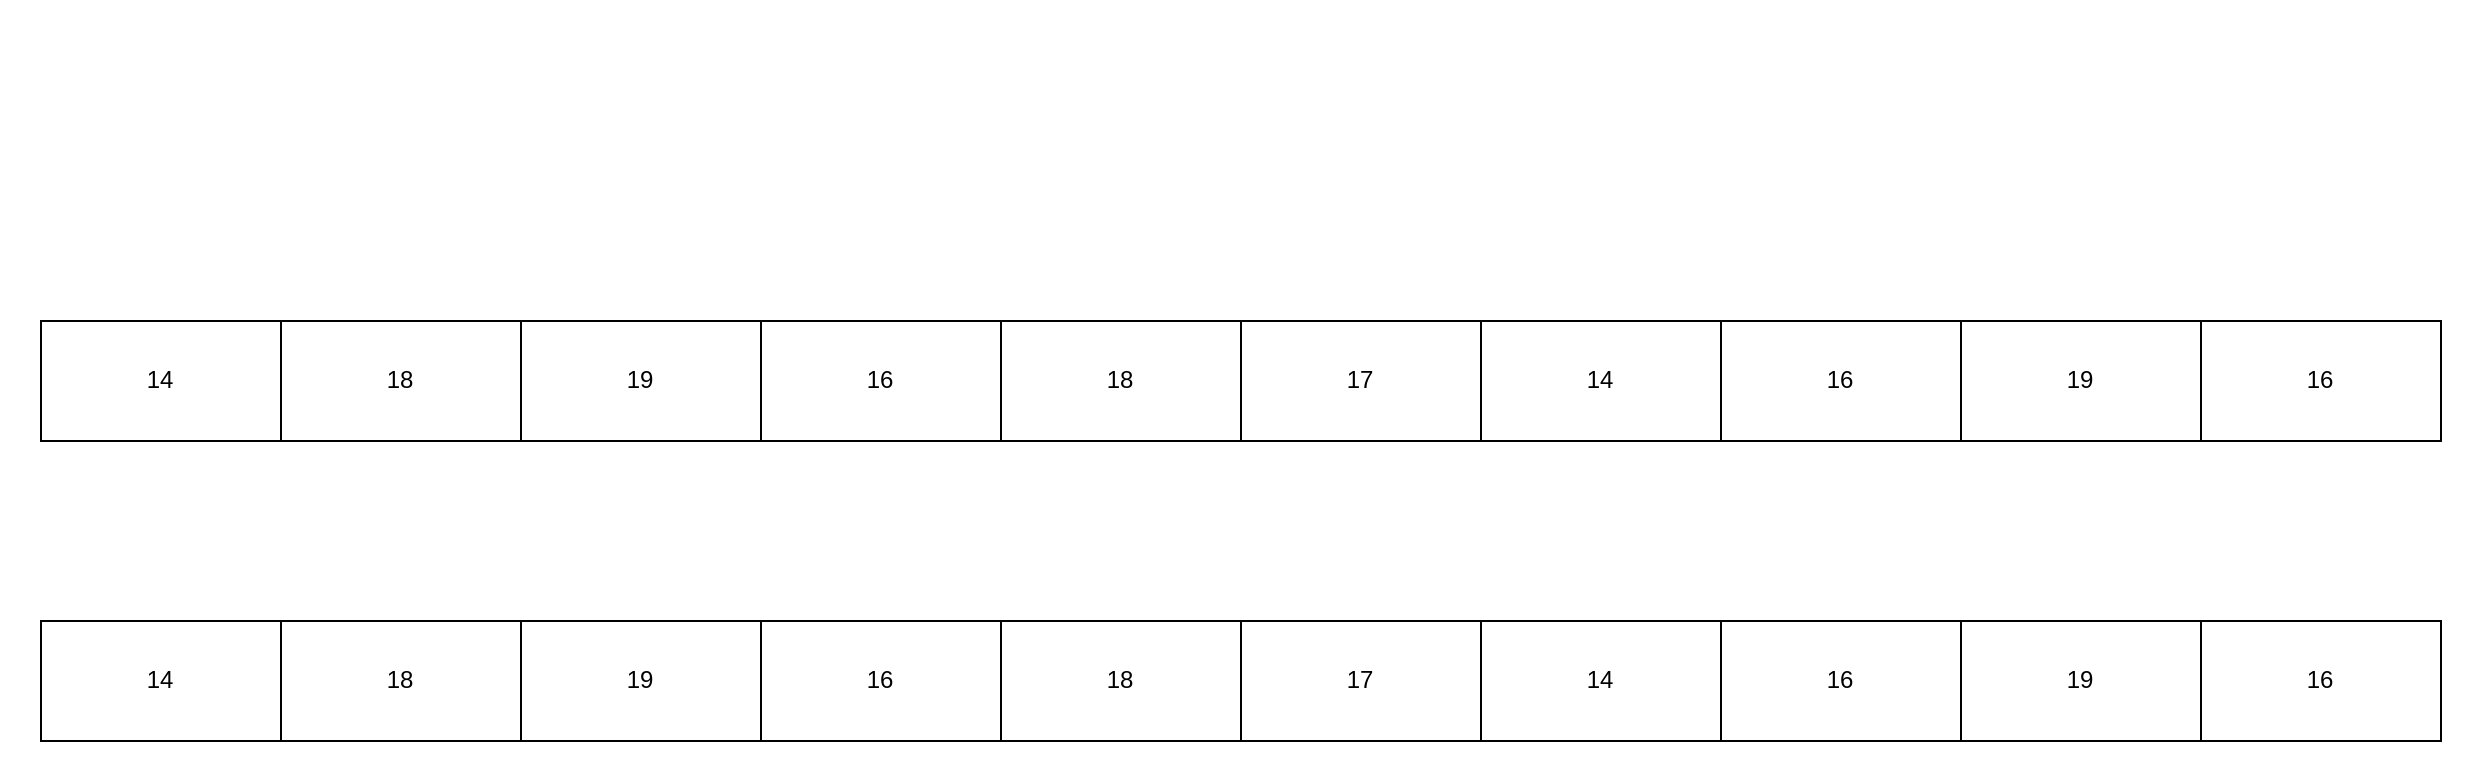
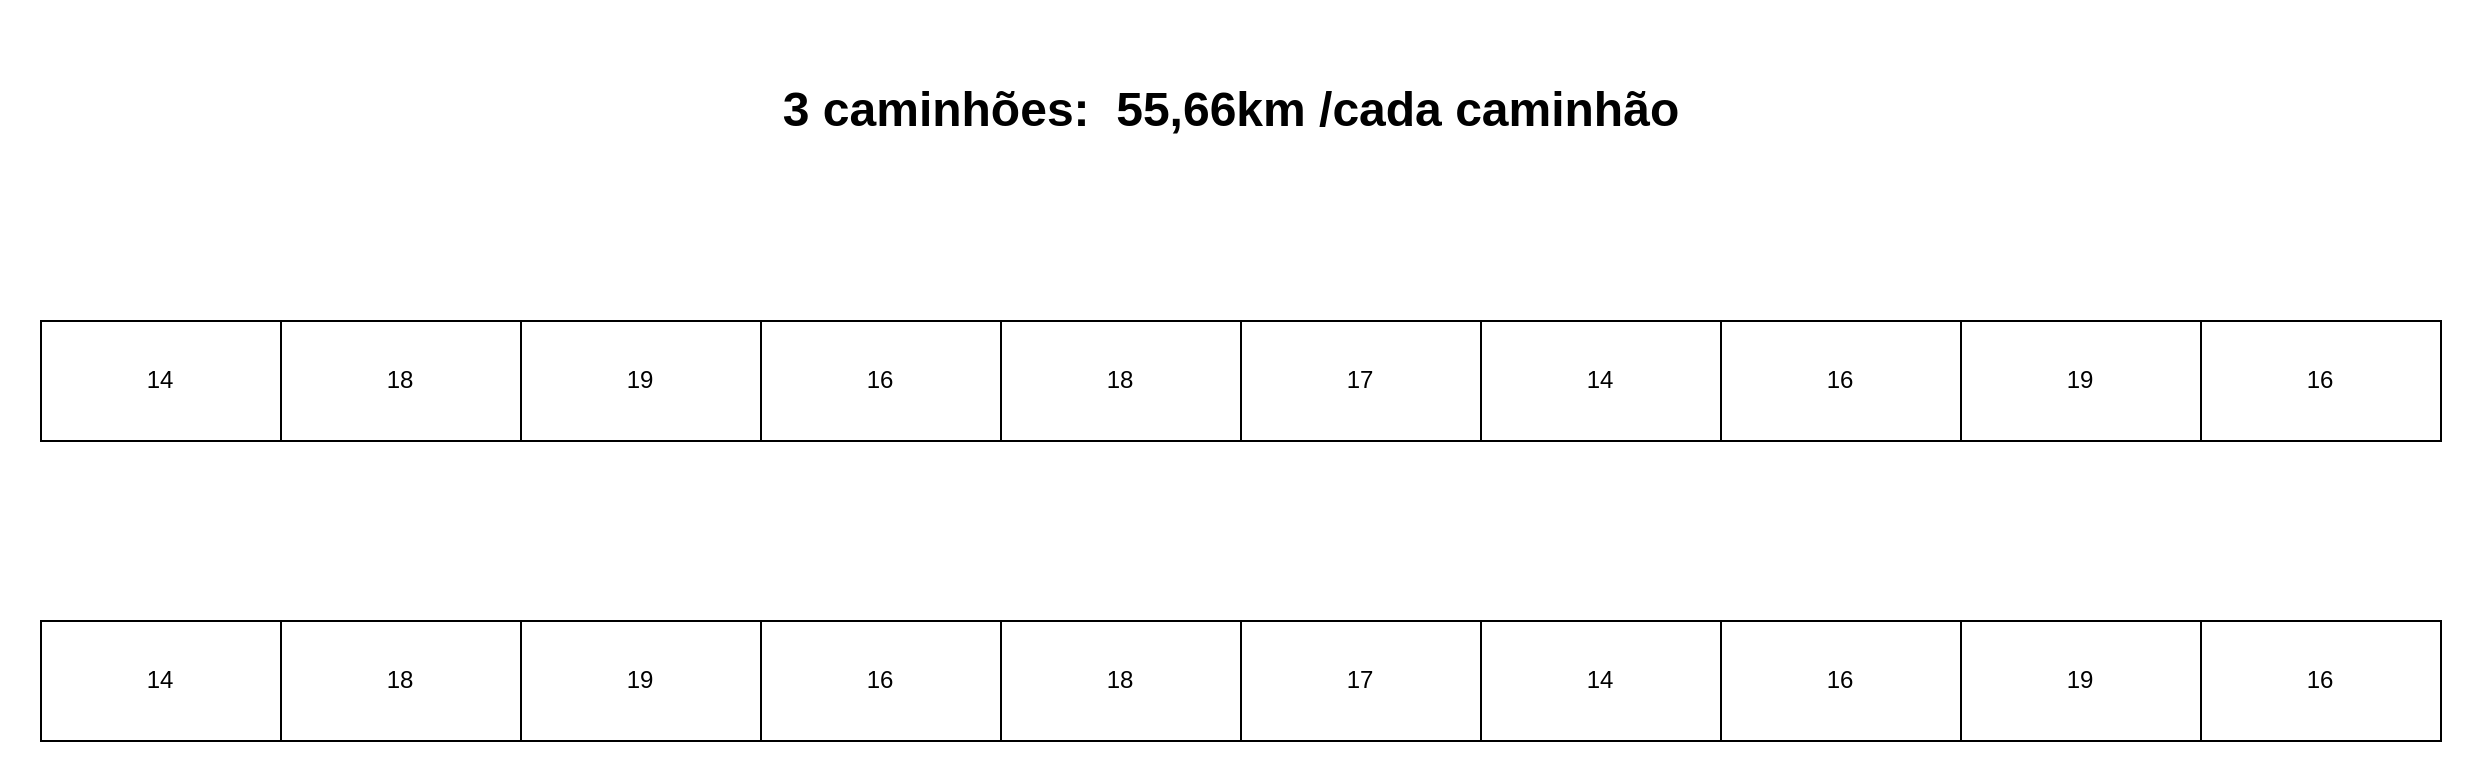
none -> (1231, 111)
